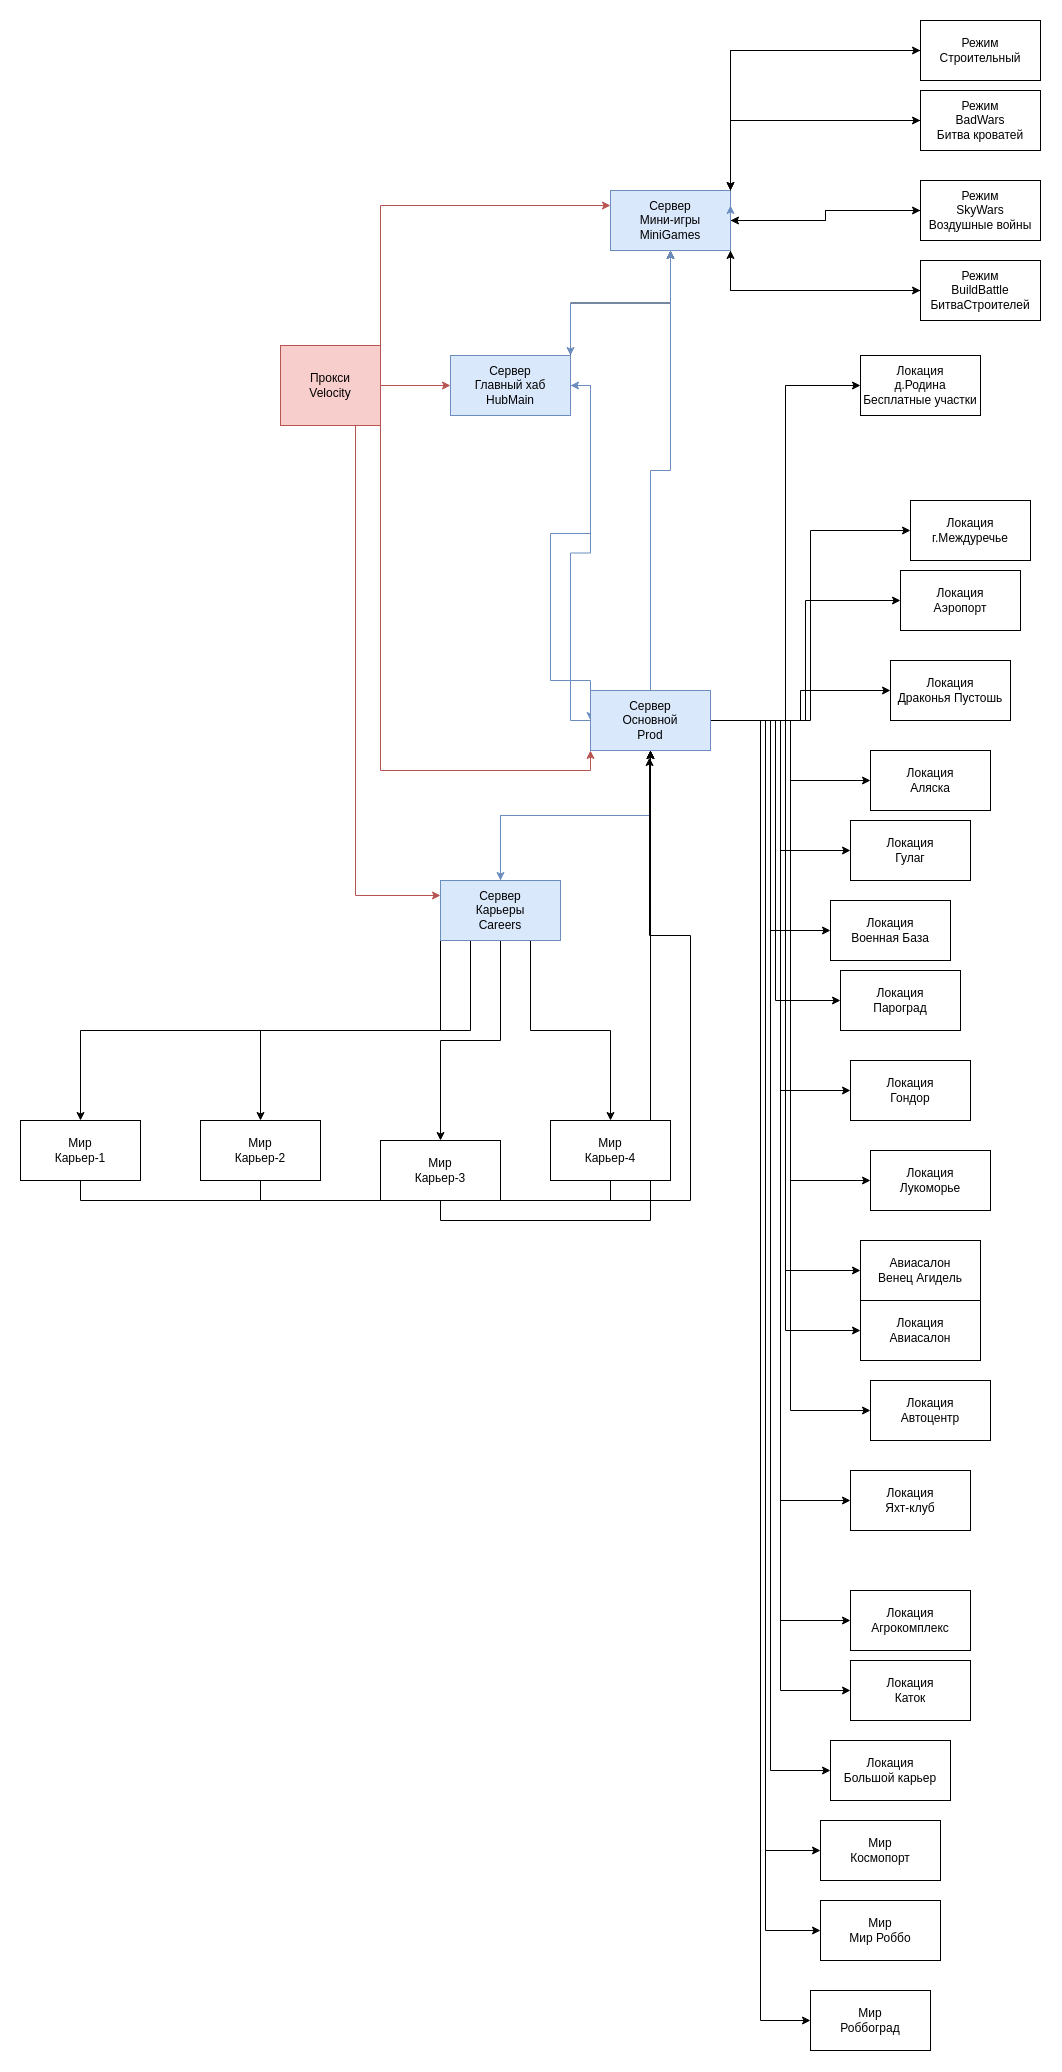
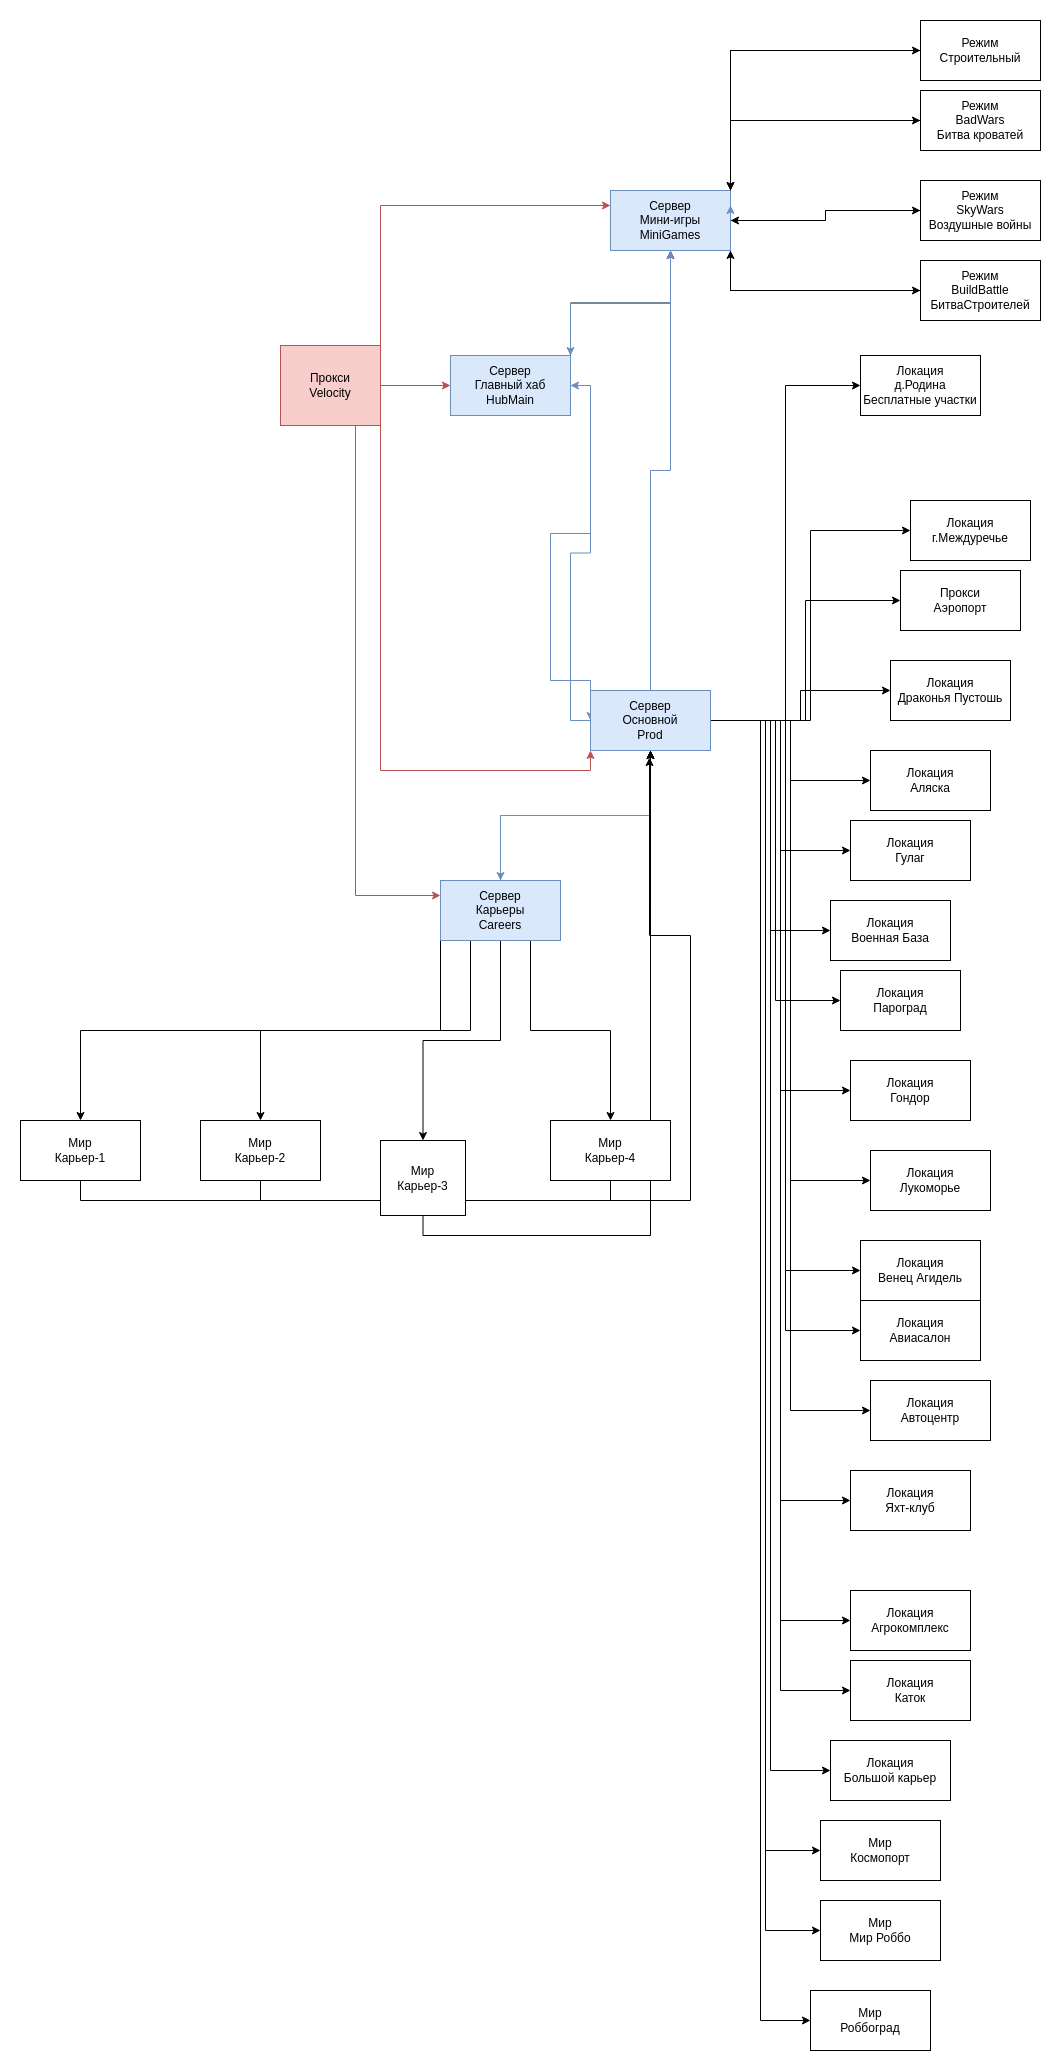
(961, 601) -> (961, 601)
(441, 1171) -> (423, 1178)
(921, 1271) -> (921, 1271)
